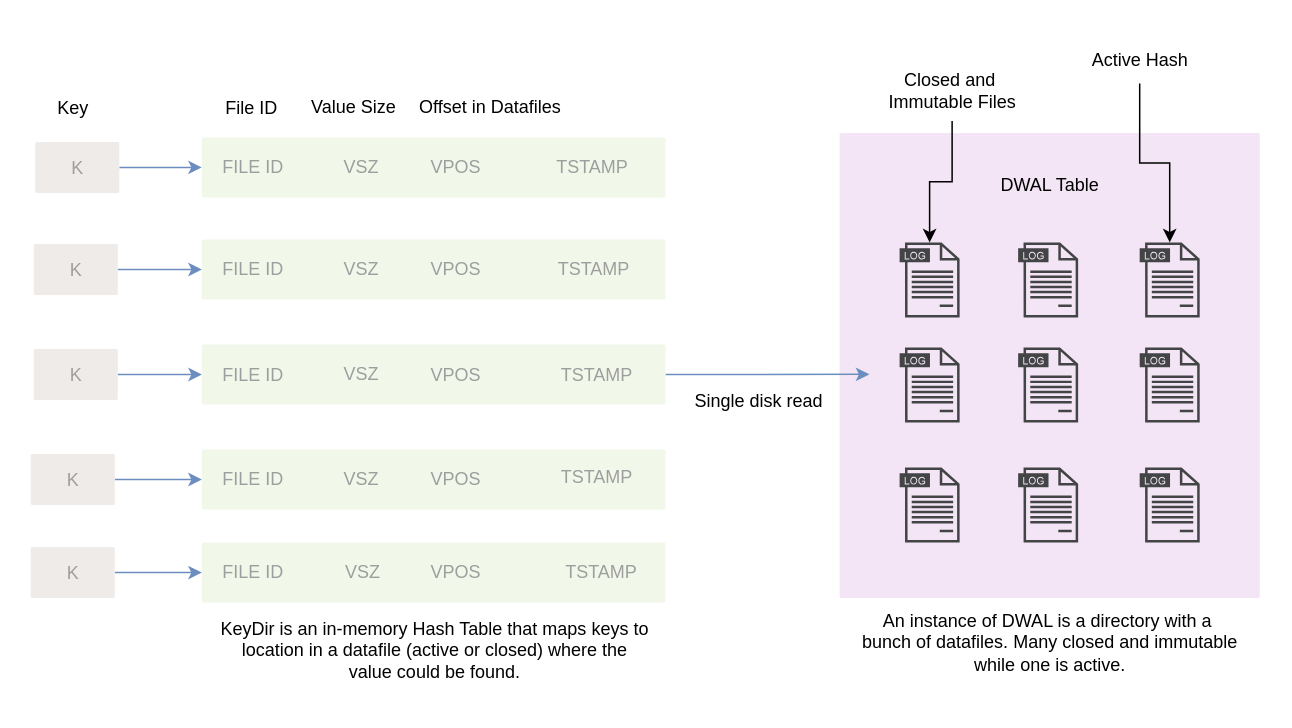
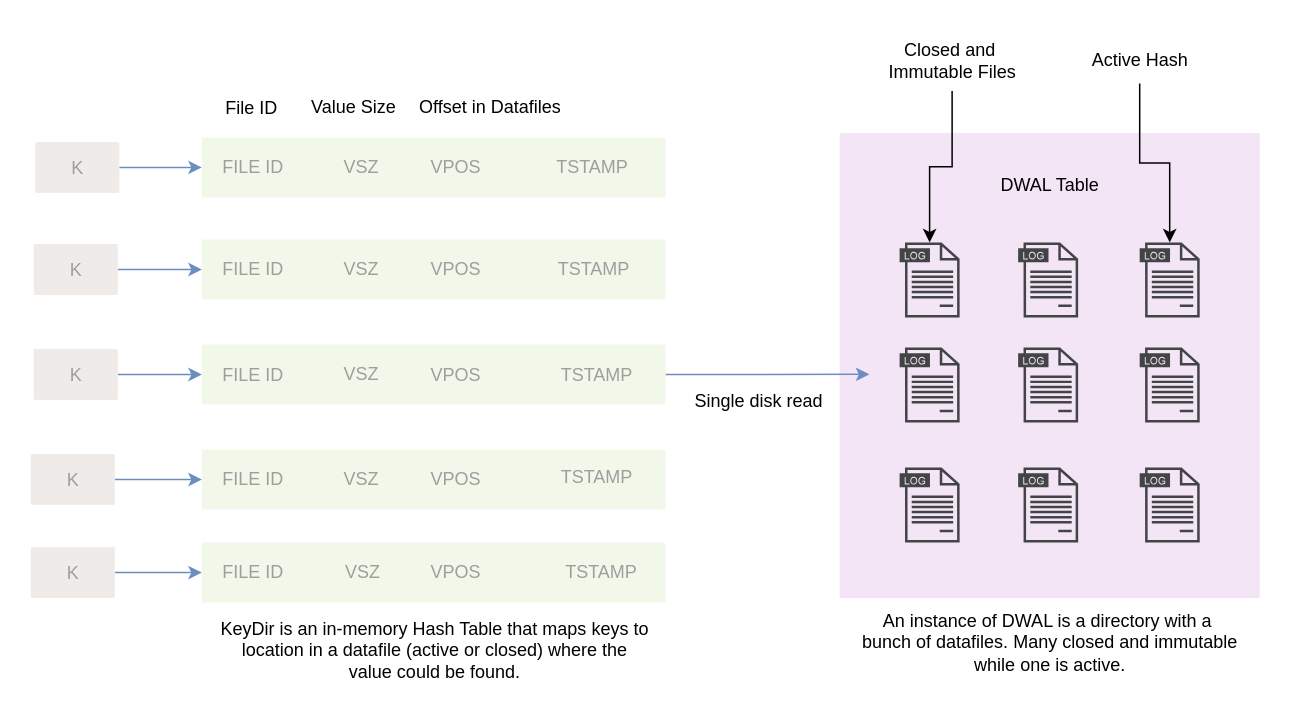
(952, 91) -> (952, 61)
(73, 109) -> none
